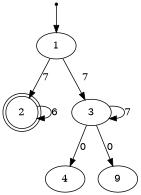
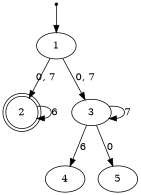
(46, 78) -> (46, 78)
(86, 78) -> (86, 78)
(83, 147) -> (83, 147)
(118, 179) -> (118, 179)
